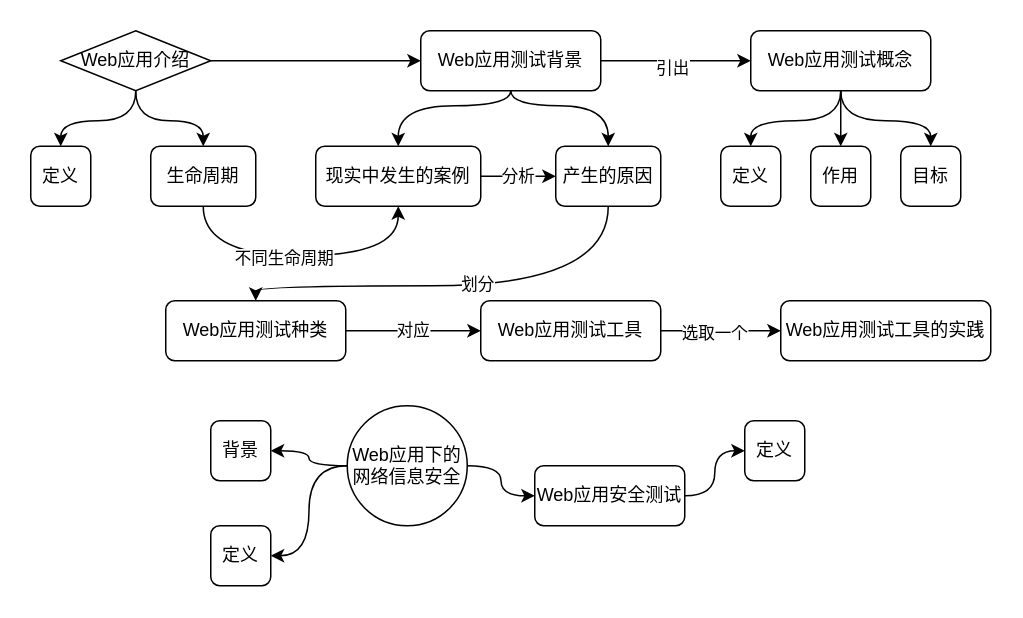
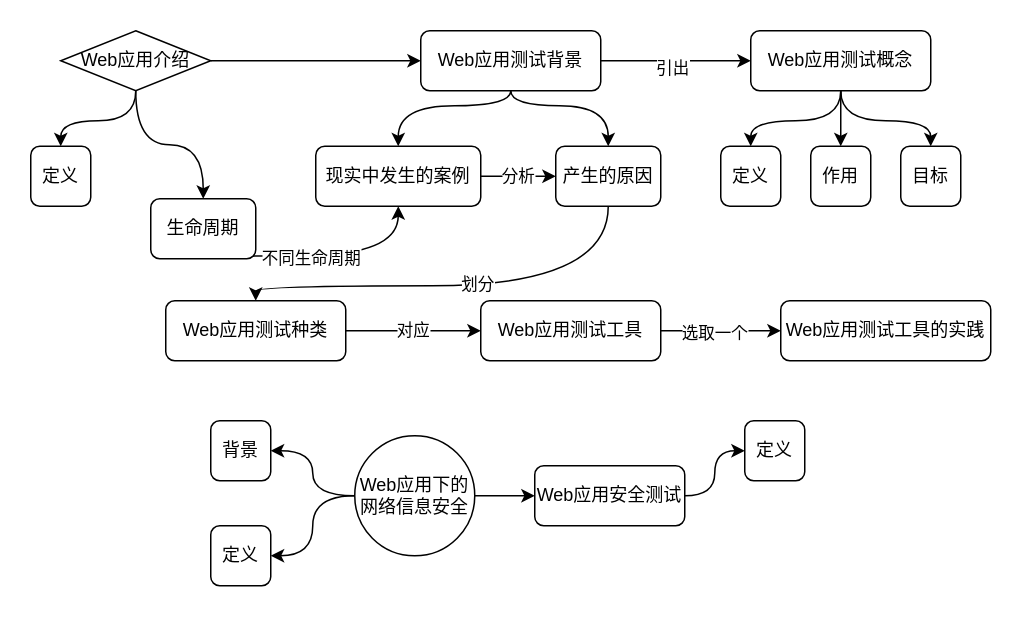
(203, 176) -> (203, 229)
(407, 466) -> (415, 496)
